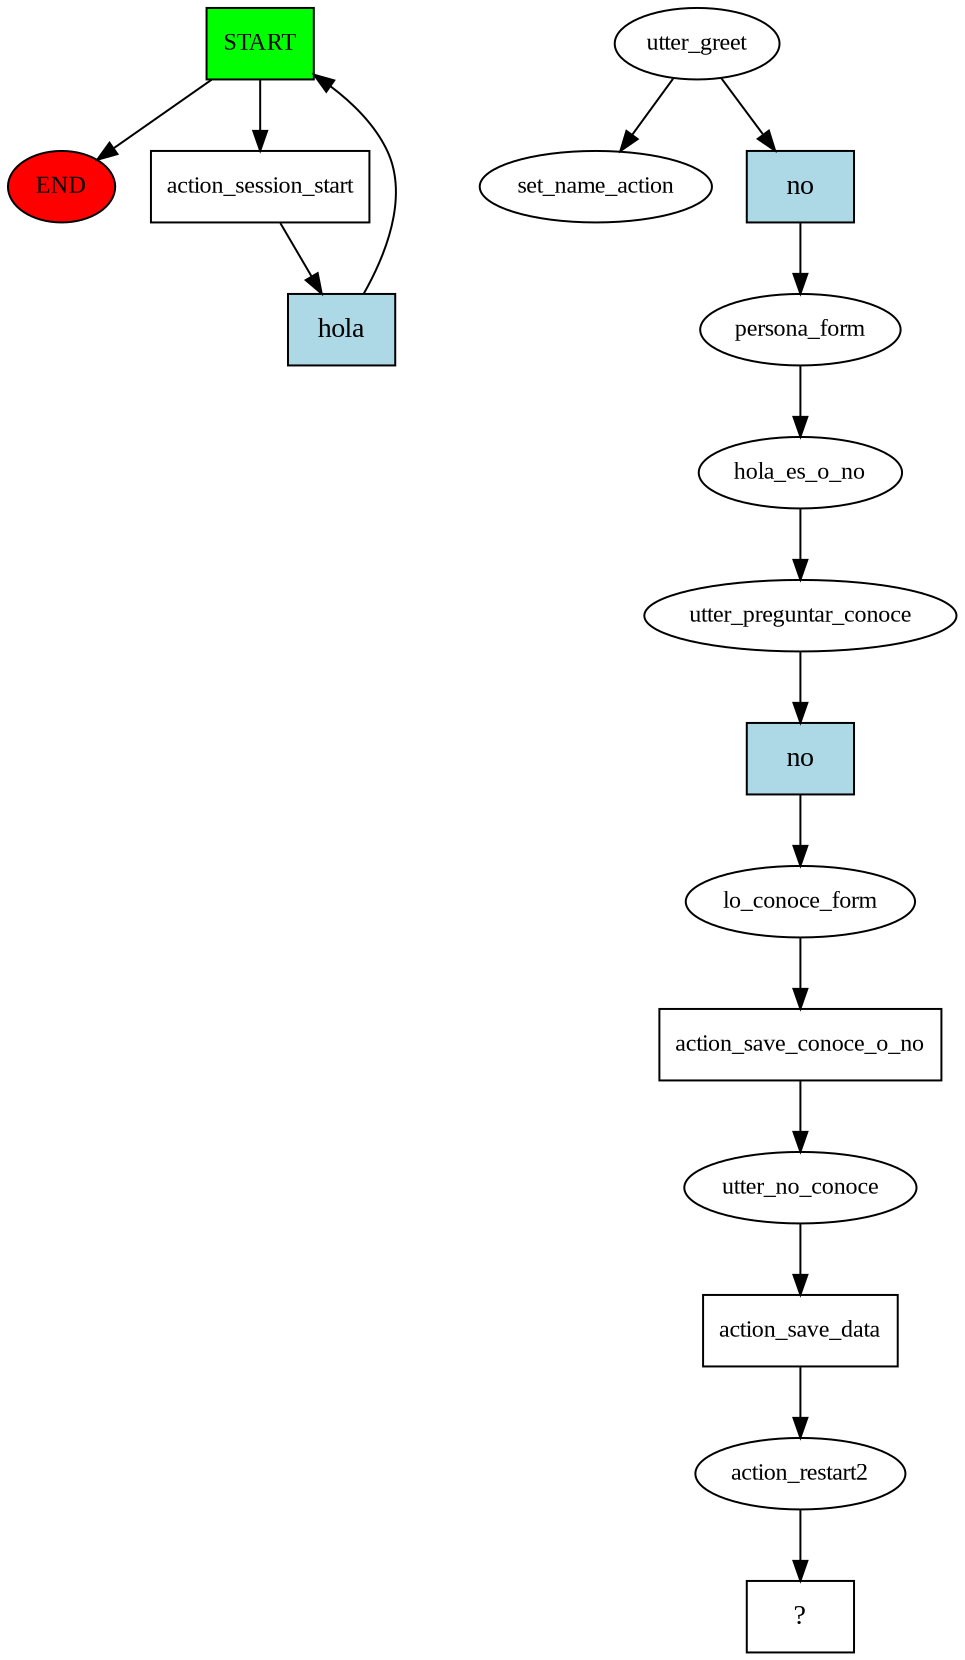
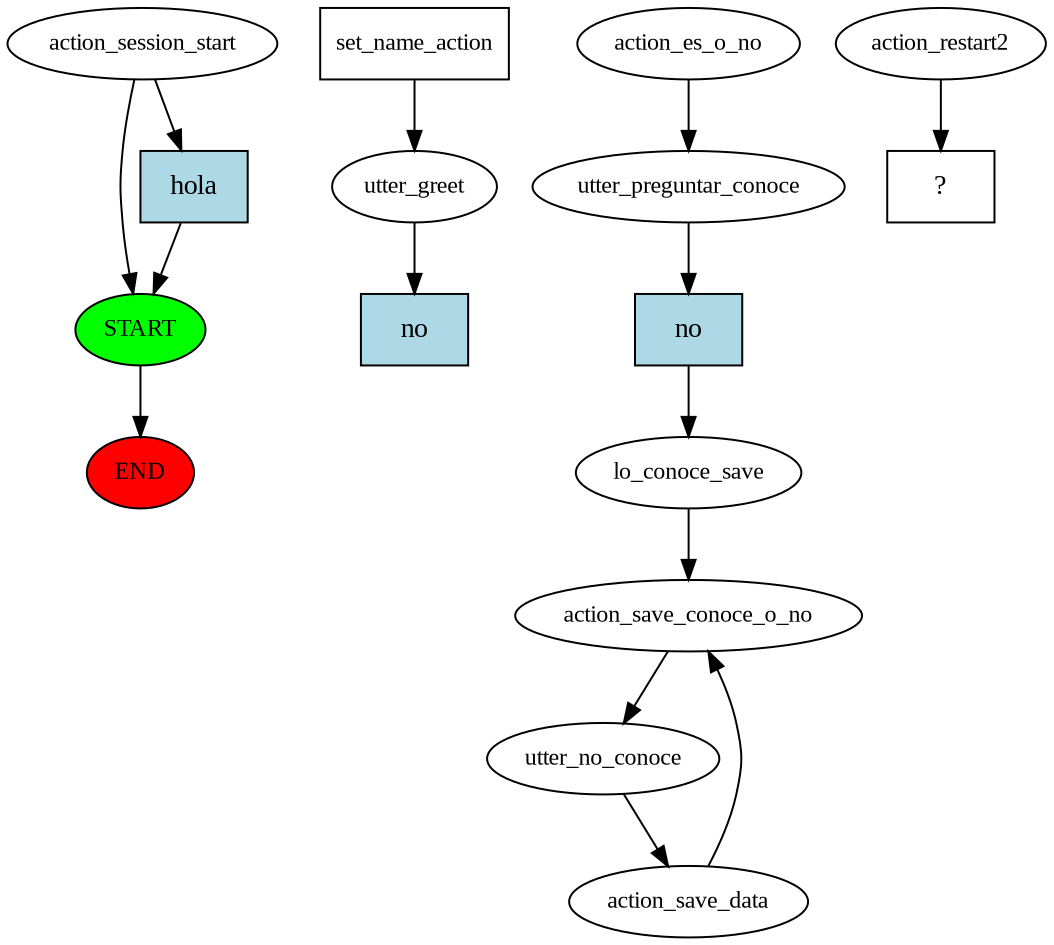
(260, 44) -> (140, 330)
(260, 105) -> (121, 177)
(653, 107) -> (415, 105)
(260, 187) -> (142, 44)
(596, 187) -> (415, 44)
(800, 330) -> none
(800, 473) -> (689, 44)
(800, 902) -> (689, 473)
(800, 1045) -> (689, 616)
(800, 1331) -> (689, 902)
(800, 1392) -> (741, 769)
